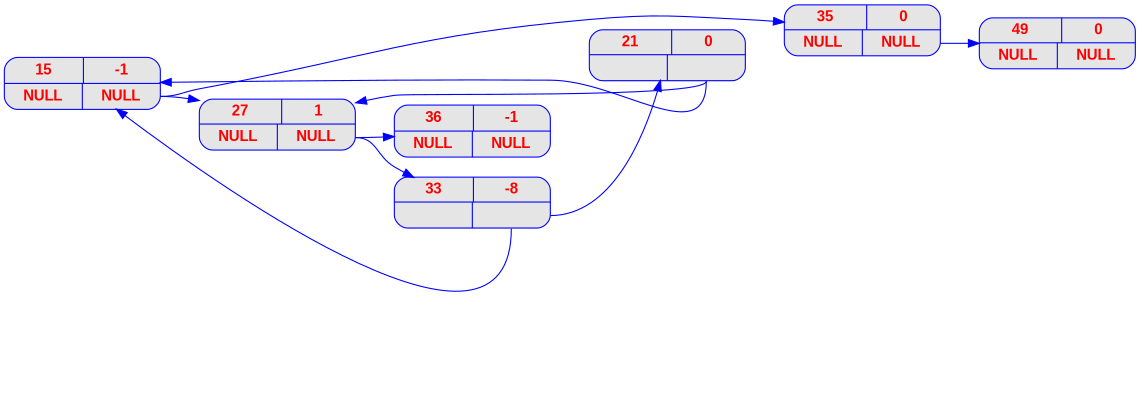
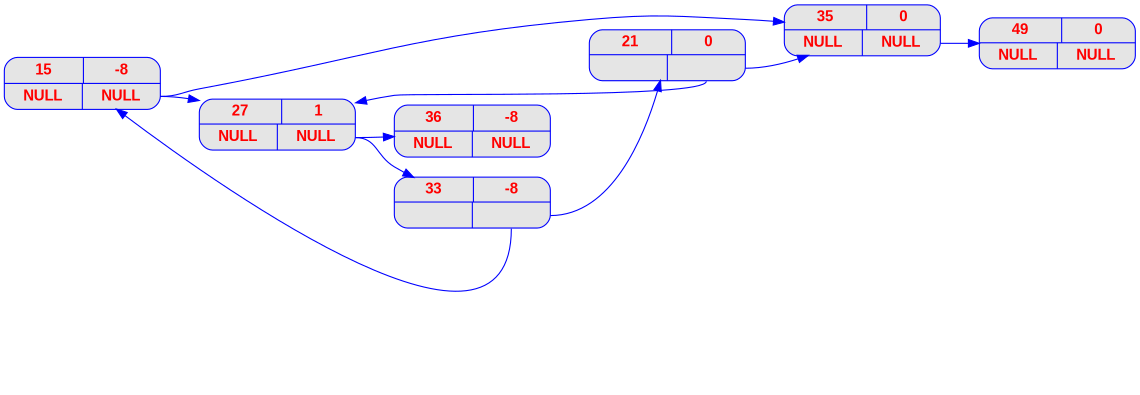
(122, 70) -> (122, 70)
(451, 80) -> (772, 66)
(512, 118) -> (512, 118)
